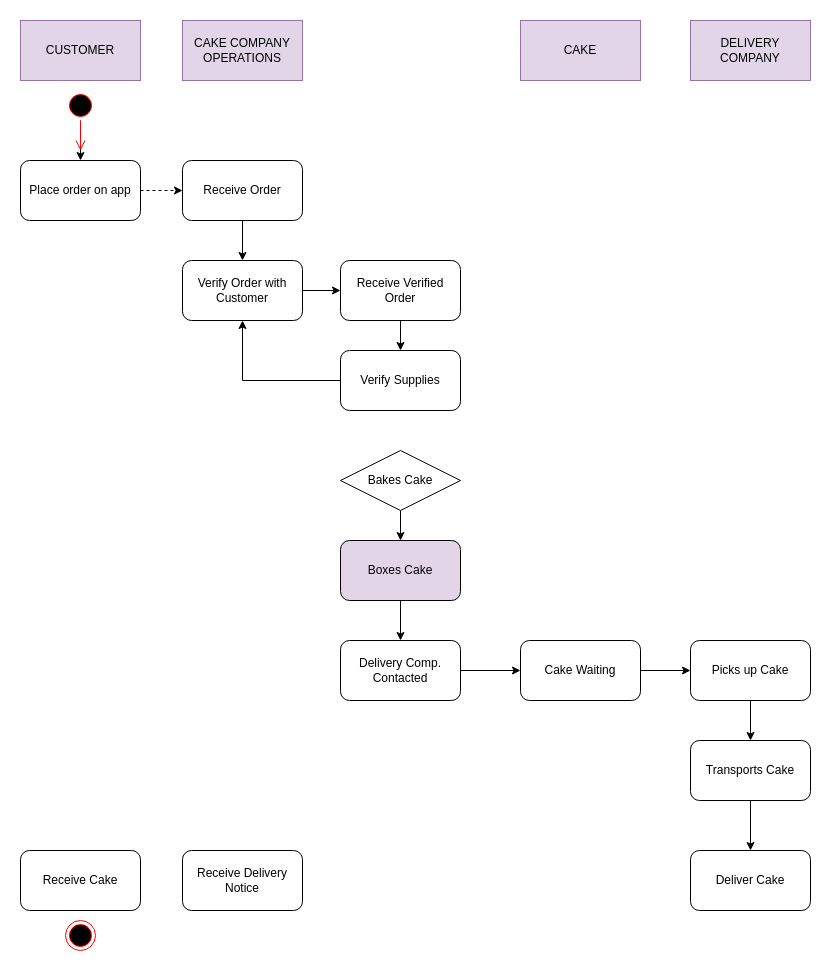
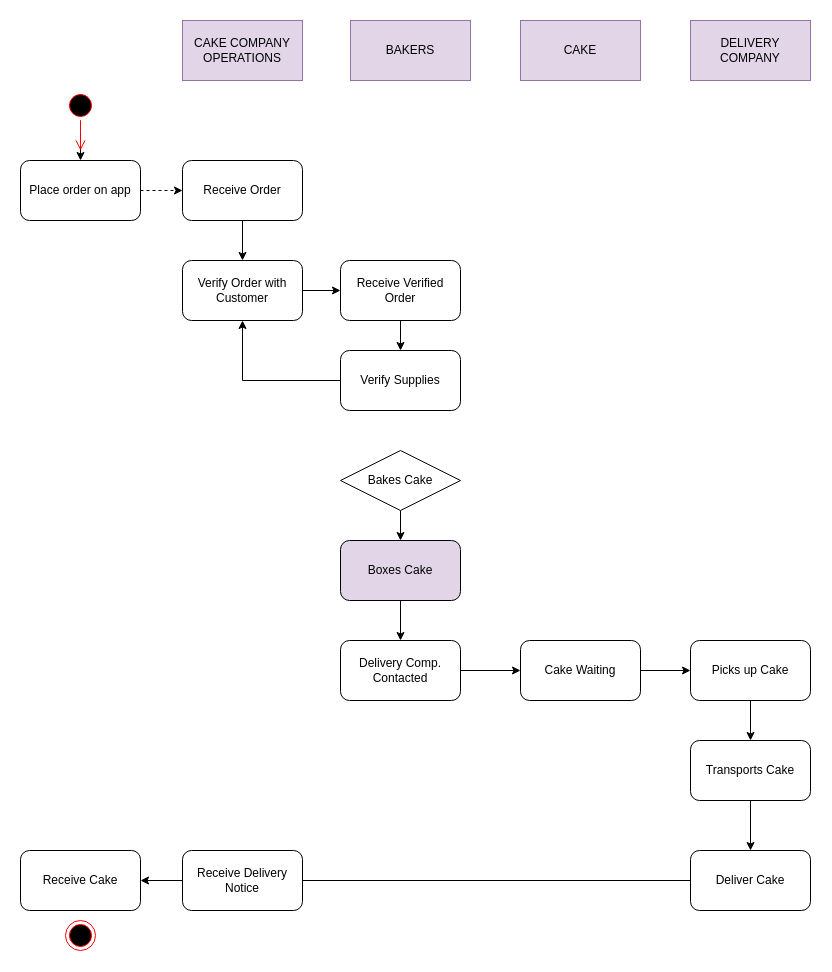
(81, 51) -> none
none -> (411, 51)
none -> (496, 881)
